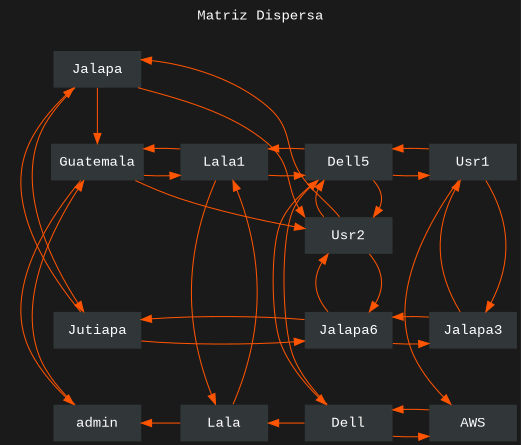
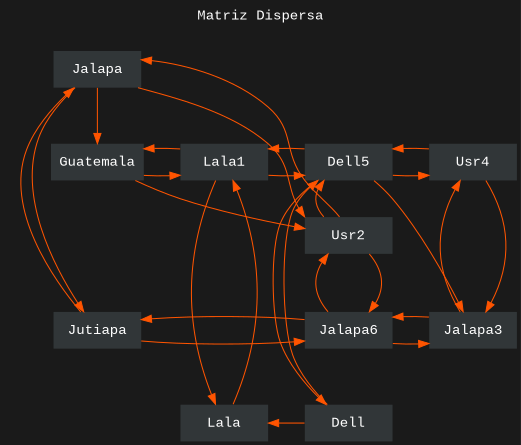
(473, 162) -> (473, 162)
(381, 194) -> (421, 238)
(97, 423) -> none
(473, 423) -> none
